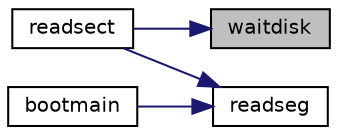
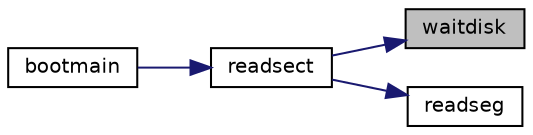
(165, 107) -> (164, 68)
